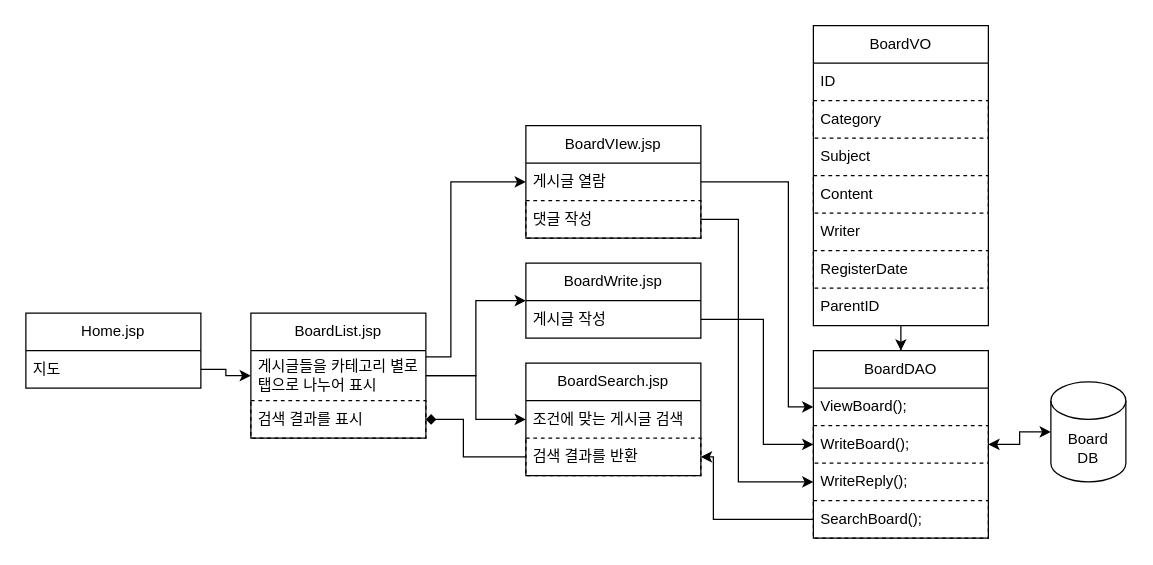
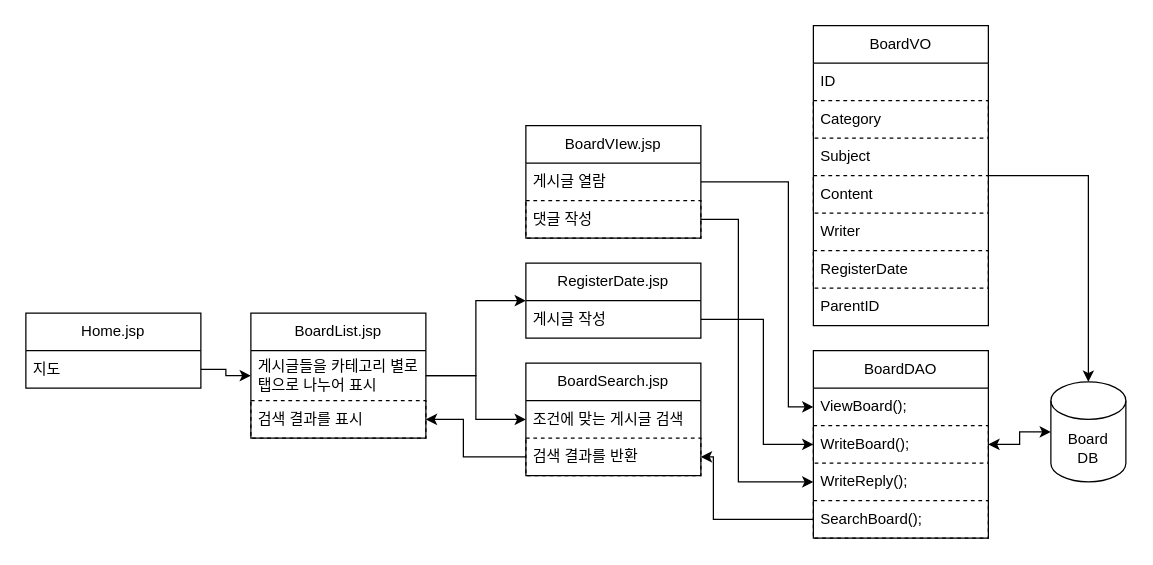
(451, 248) -> none
(613, 282) -> (613, 282)
(901, 342) -> (1088, 226)
(436, 419) -> (436, 419)
